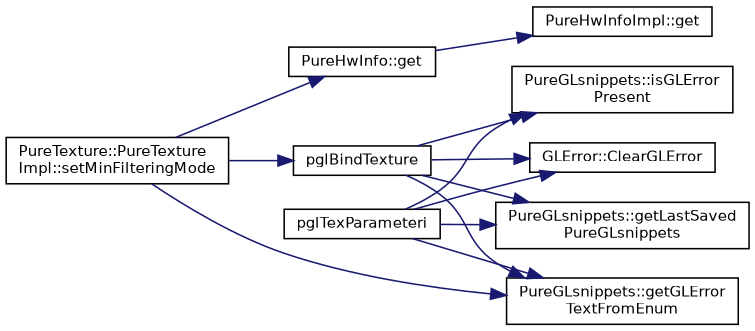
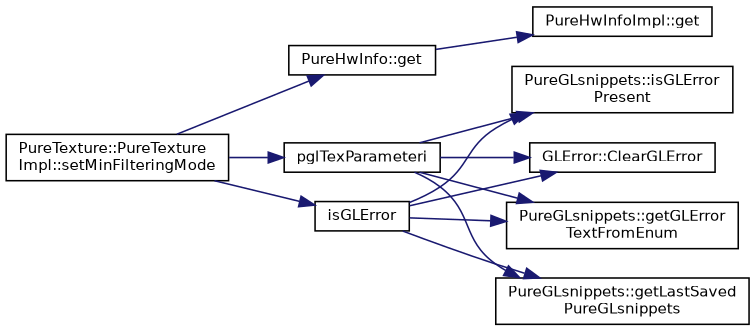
(362, 161) -> (362, 216)
(314, 262) -> (249, 158)
